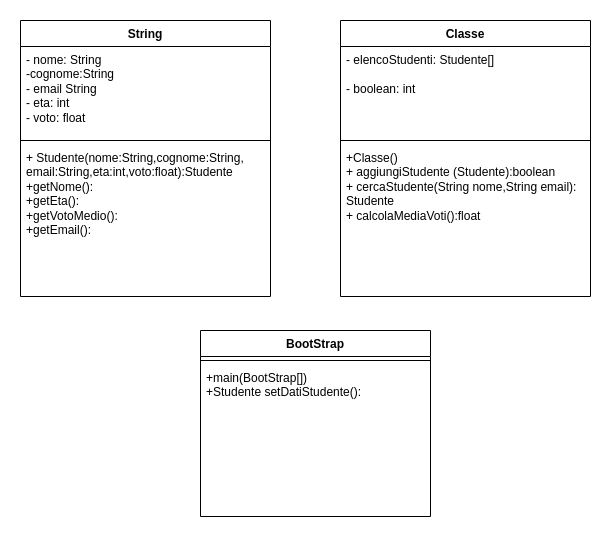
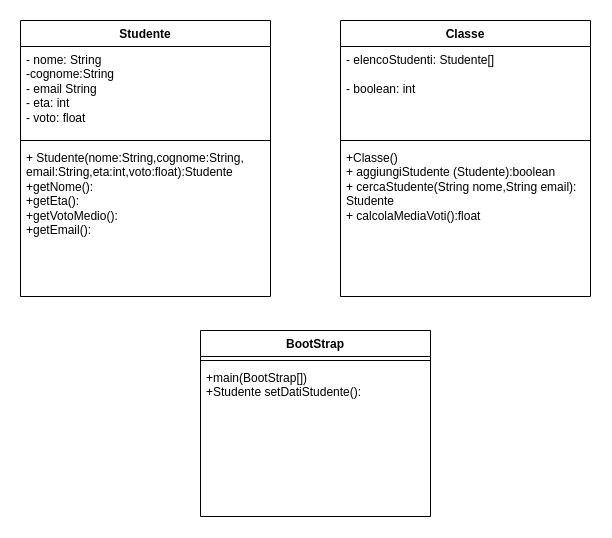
(146, 35) -> (146, 35)
